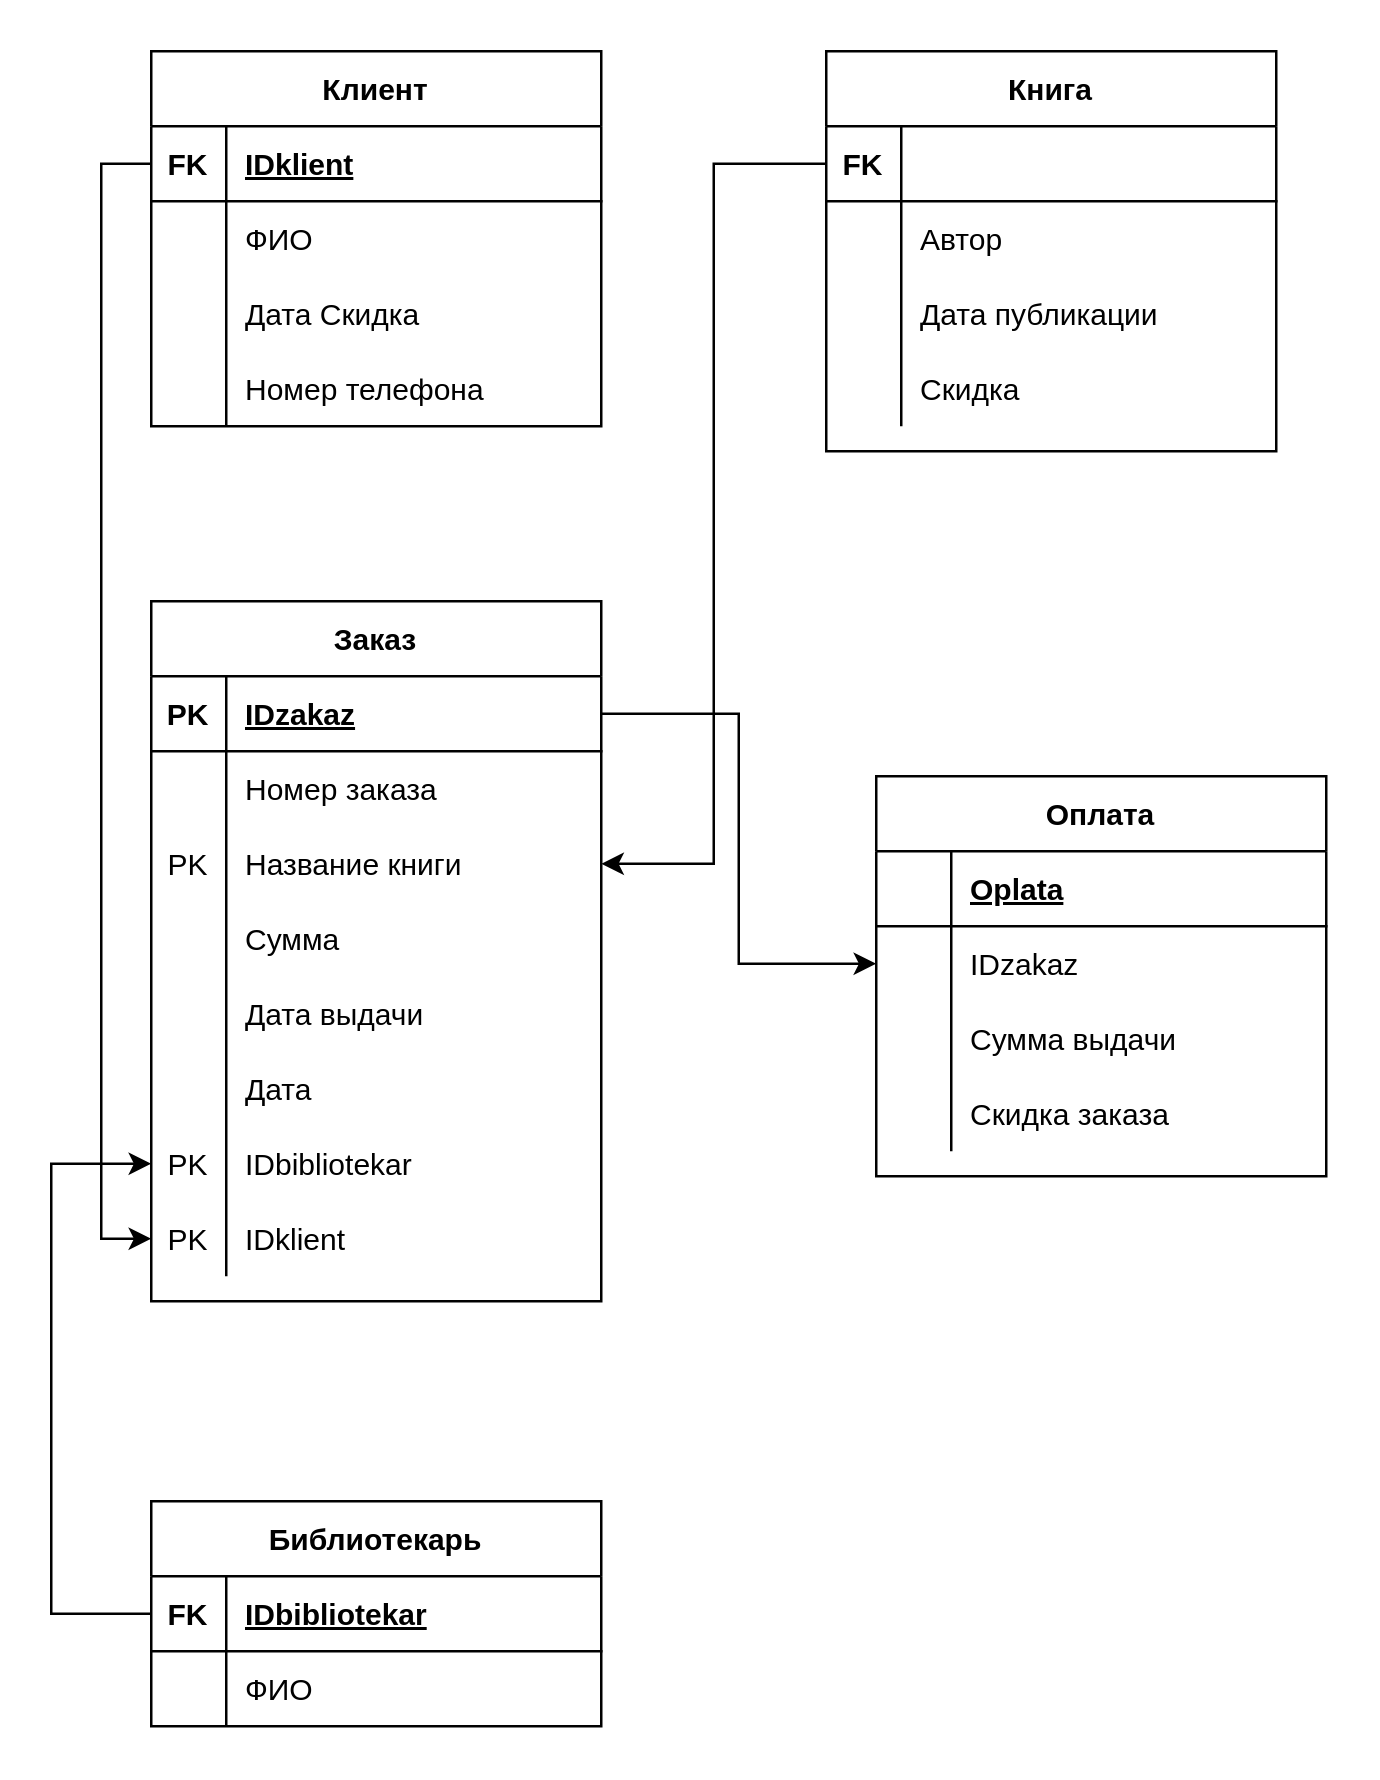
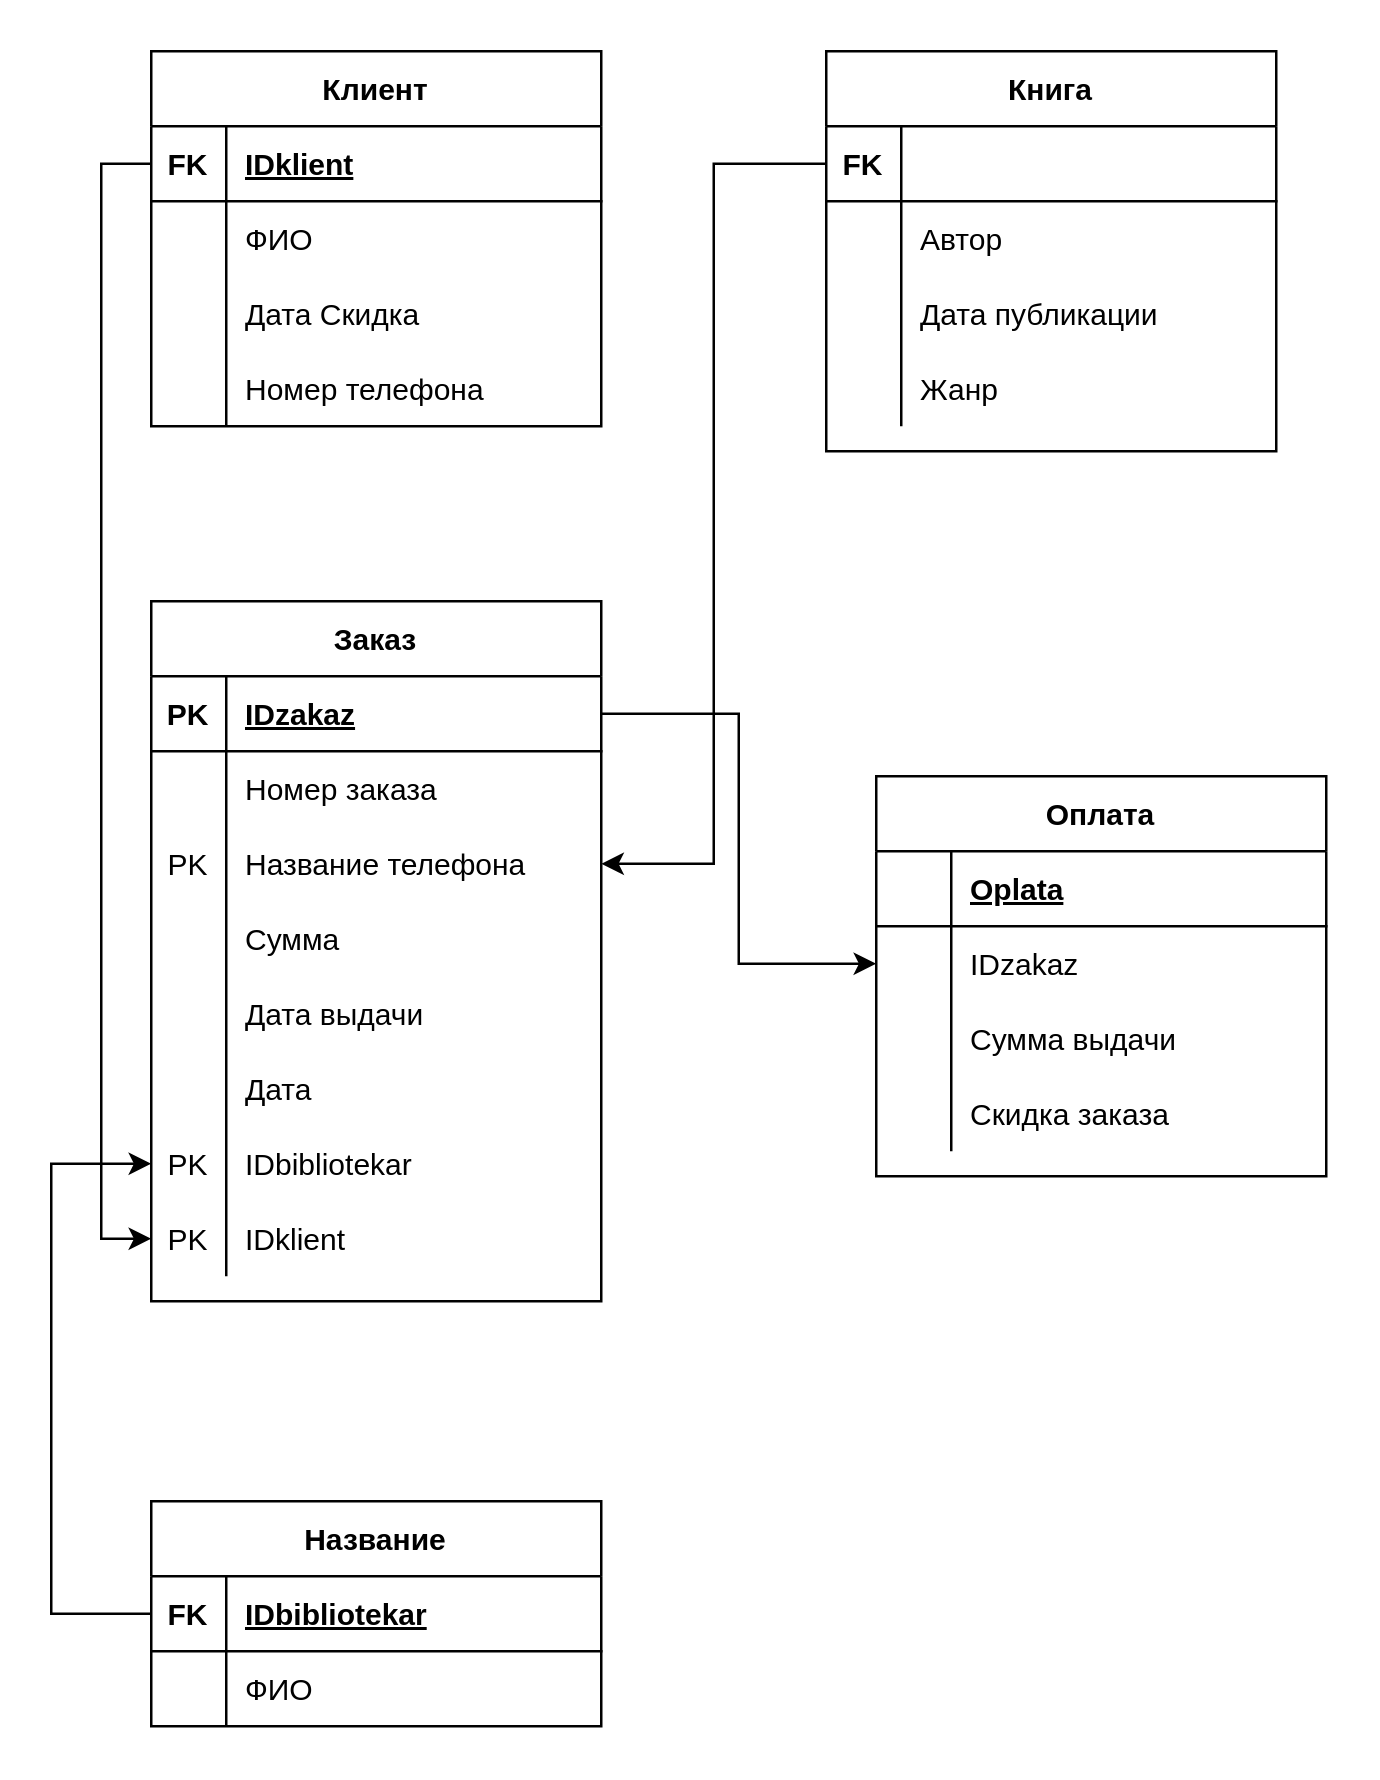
(970, 390) -> (954, 390)
(359, 865) -> (384, 865)
(375, 1540) -> (375, 1540)
